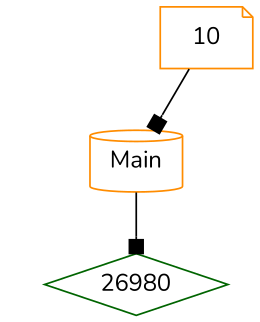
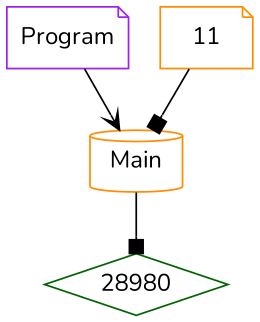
none -> (68, 38)
(207, 38) -> (207, 38)
(136, 285) -> (136, 285)
